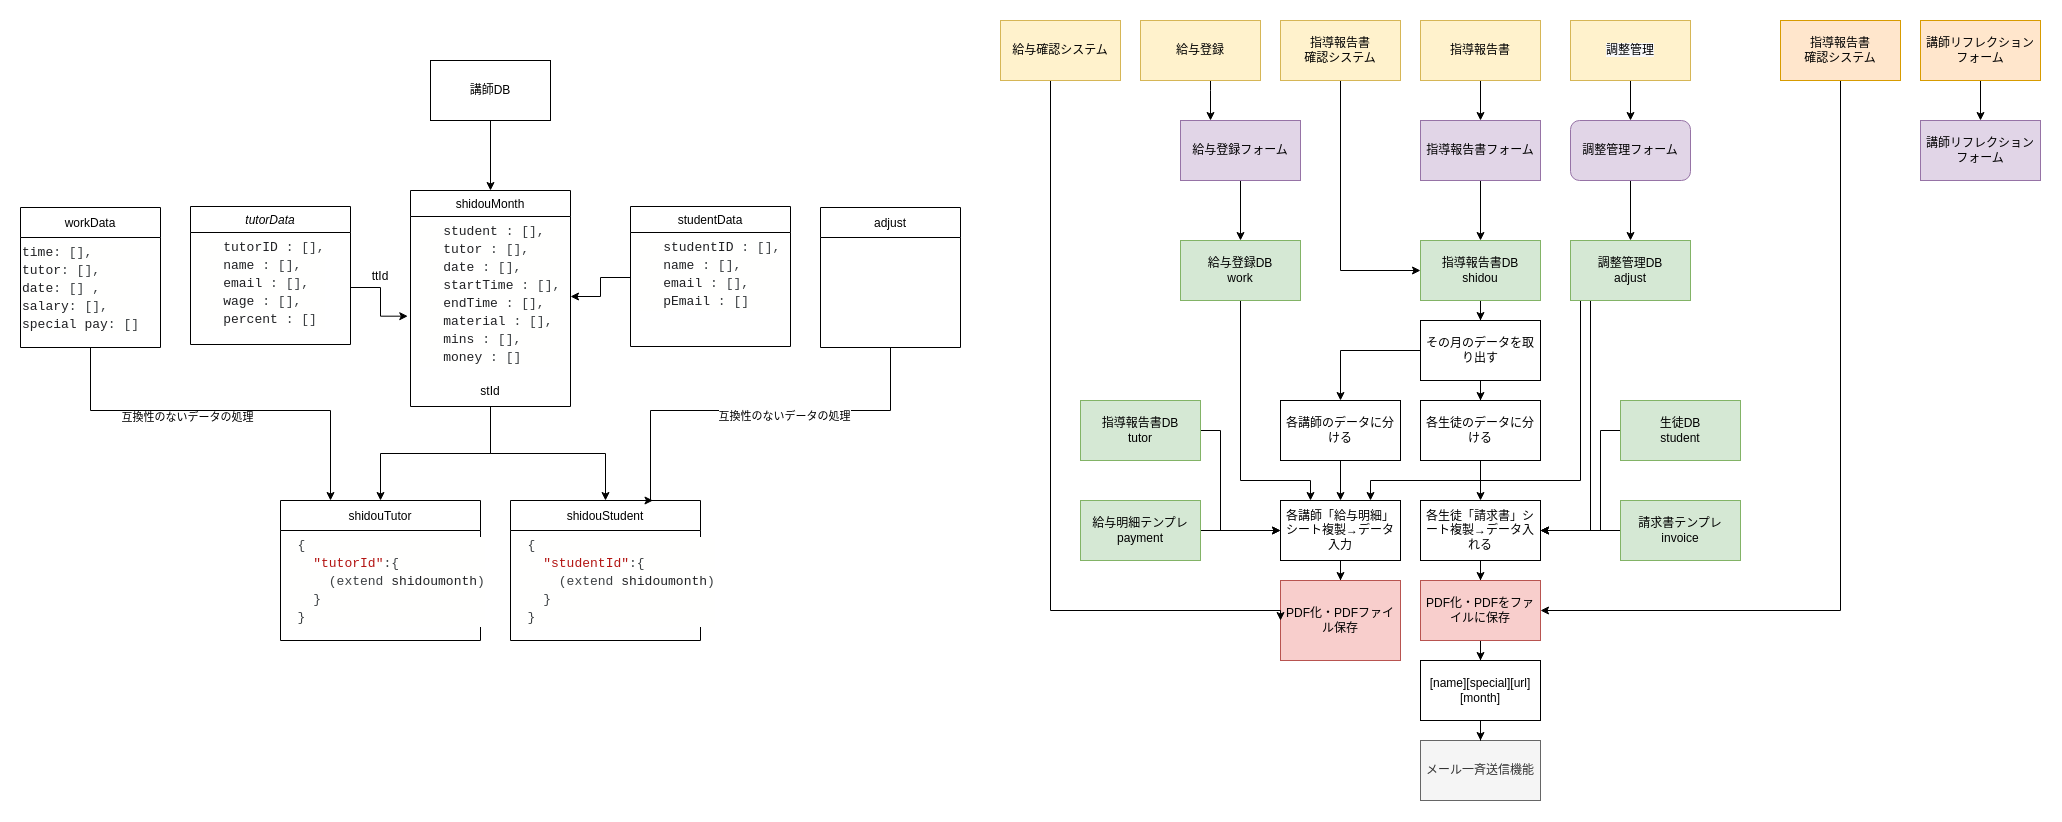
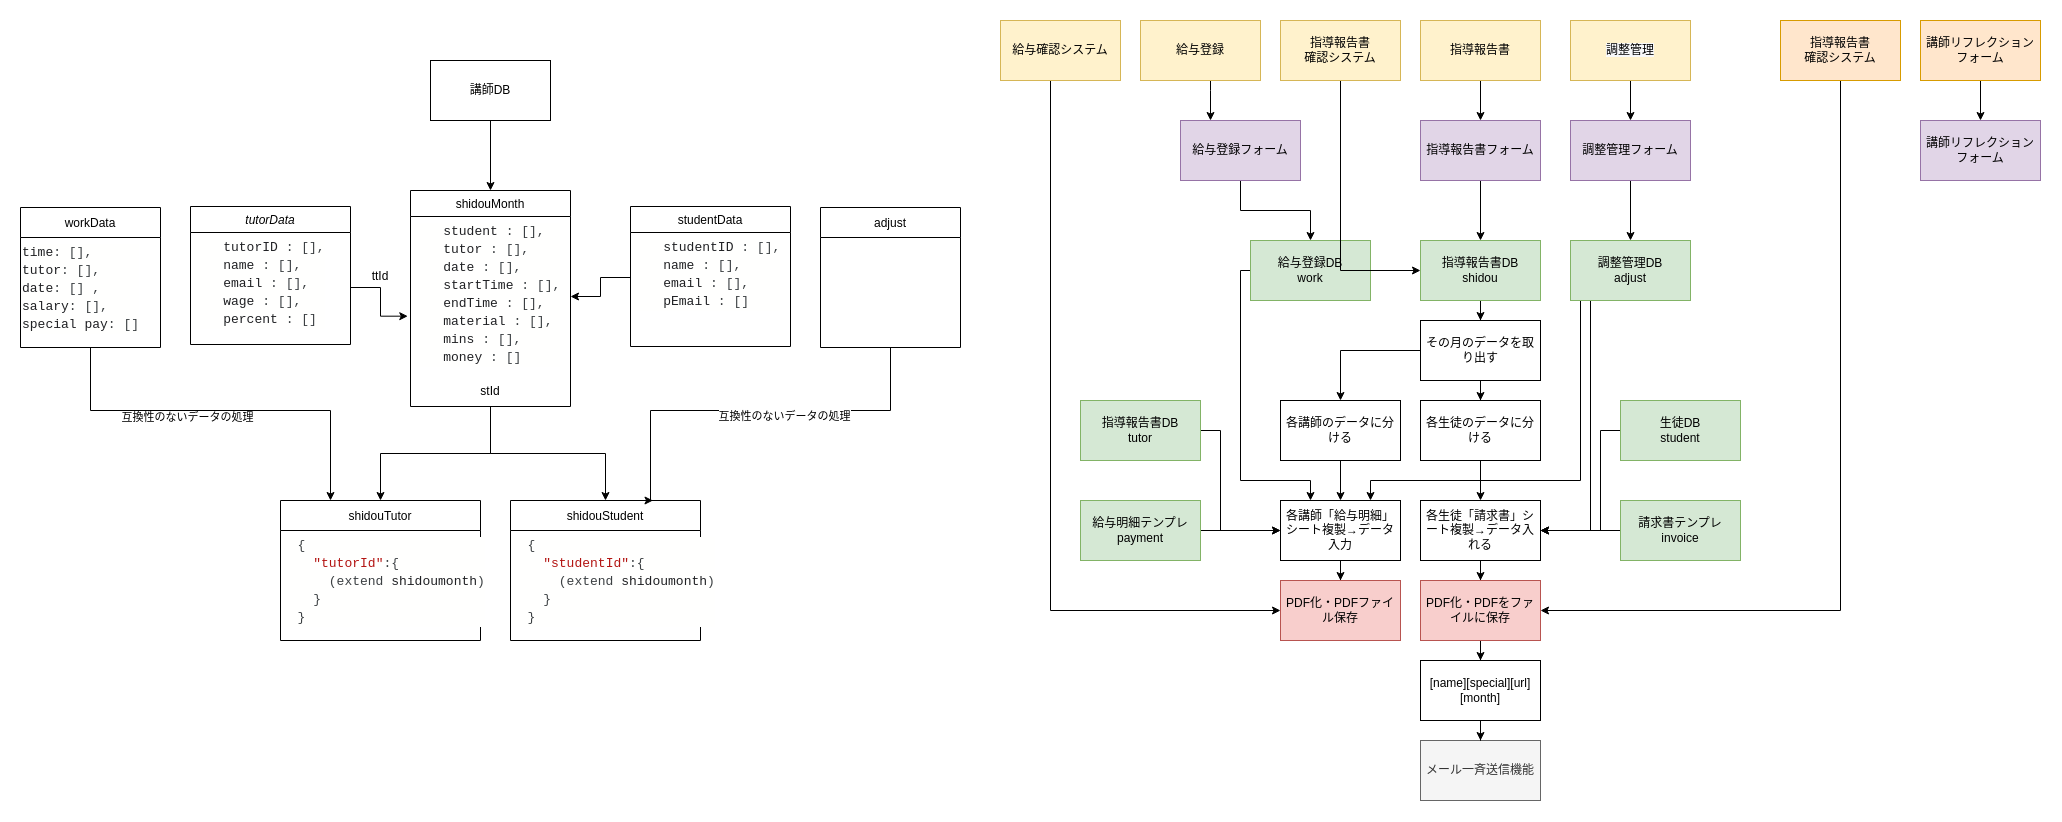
(1631, 151) -> (1631, 151)
(1241, 271) -> (1311, 271)
(1341, 621) -> (1341, 611)
